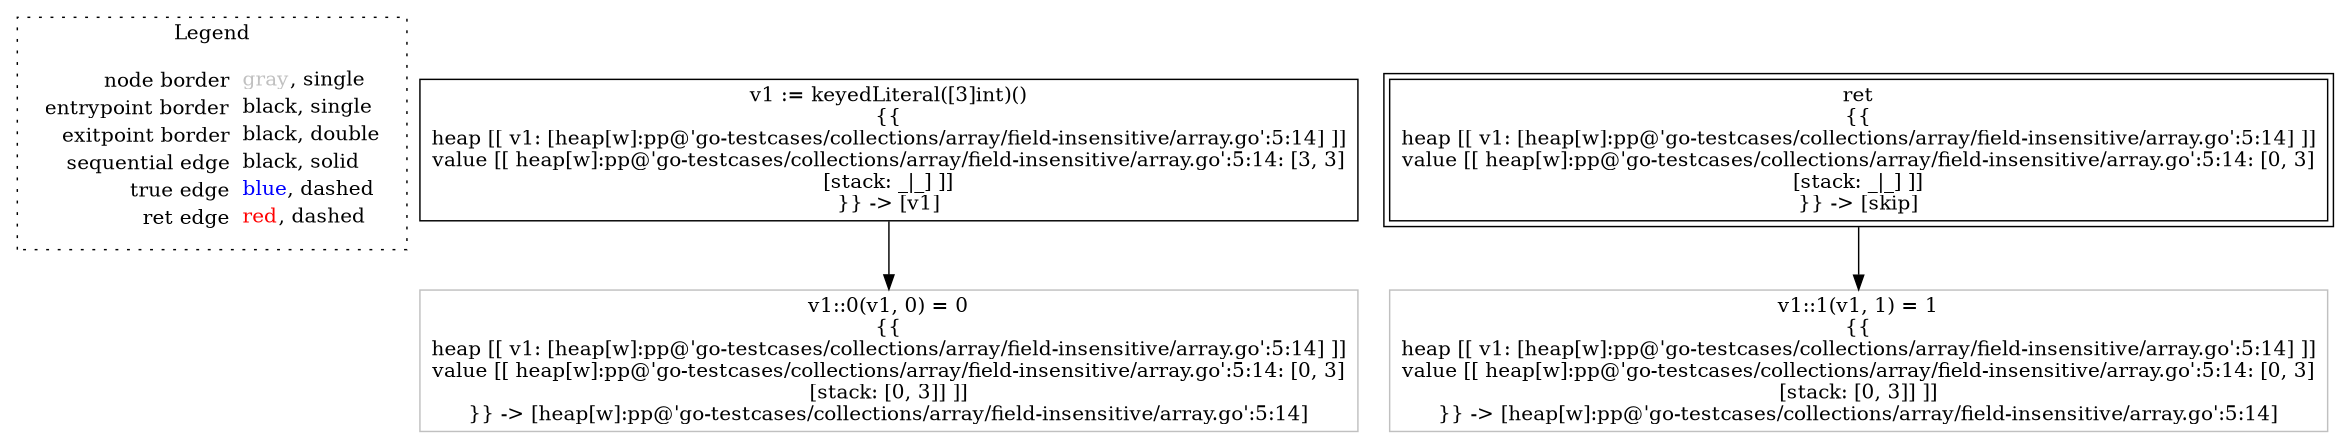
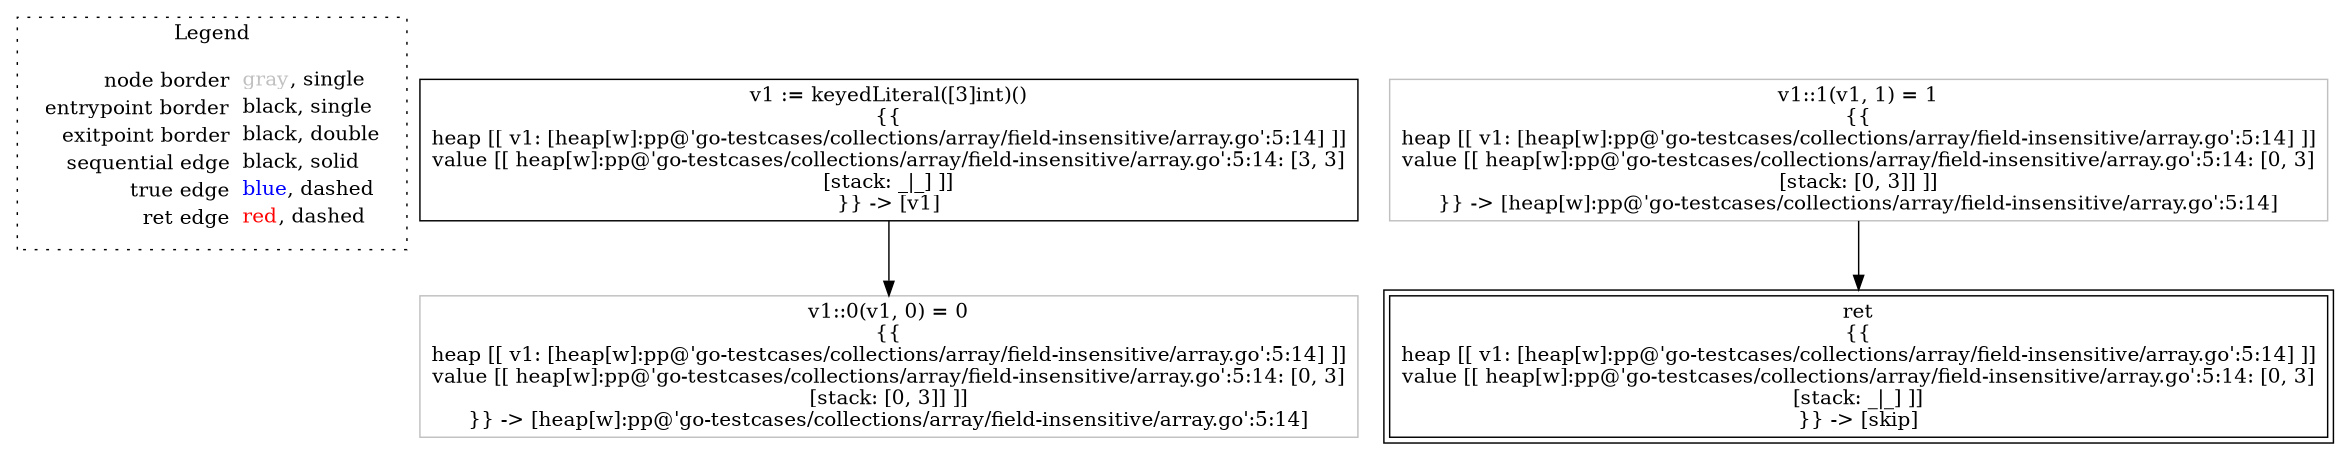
(1859, 251) -> (1859, 248)
